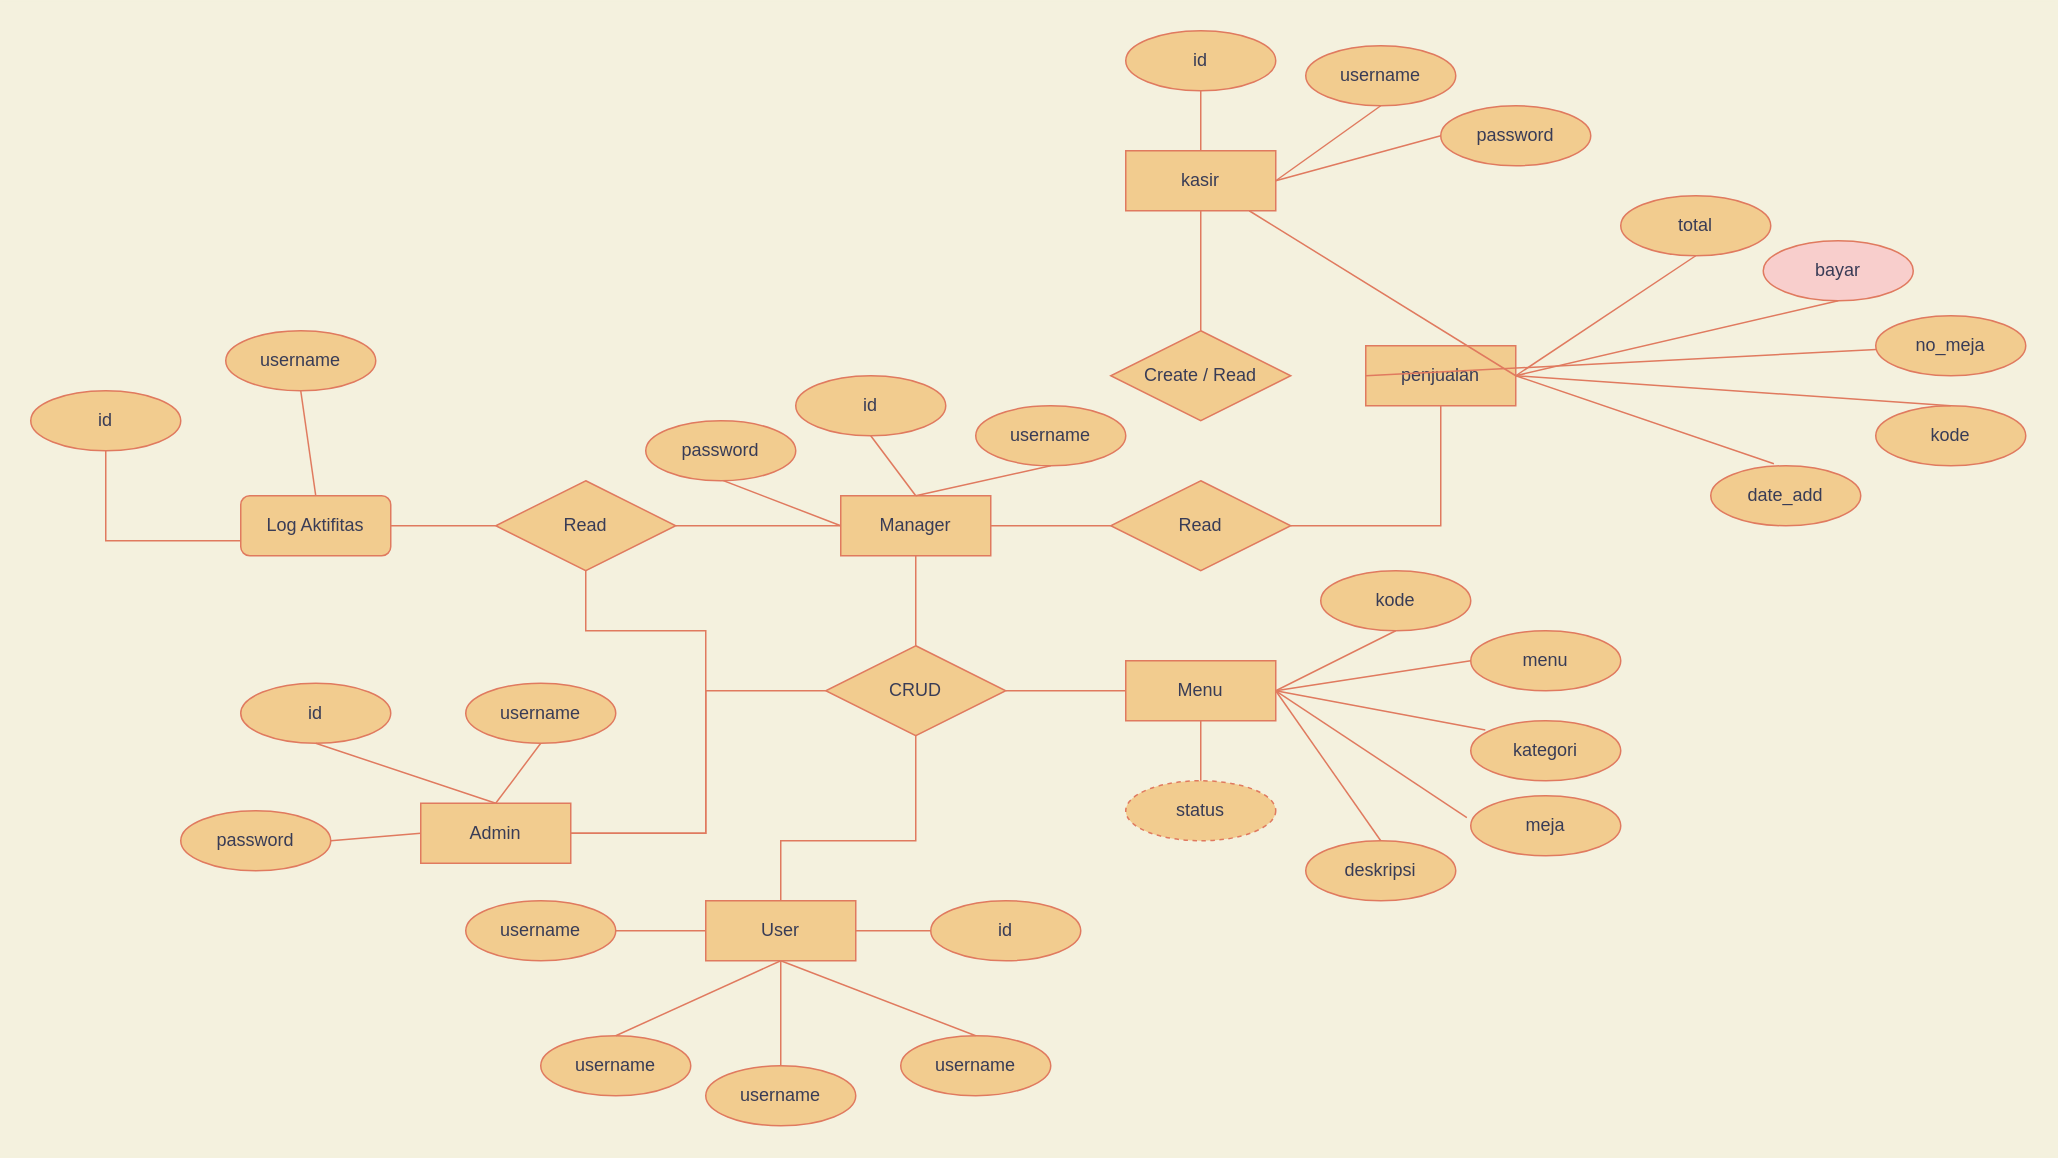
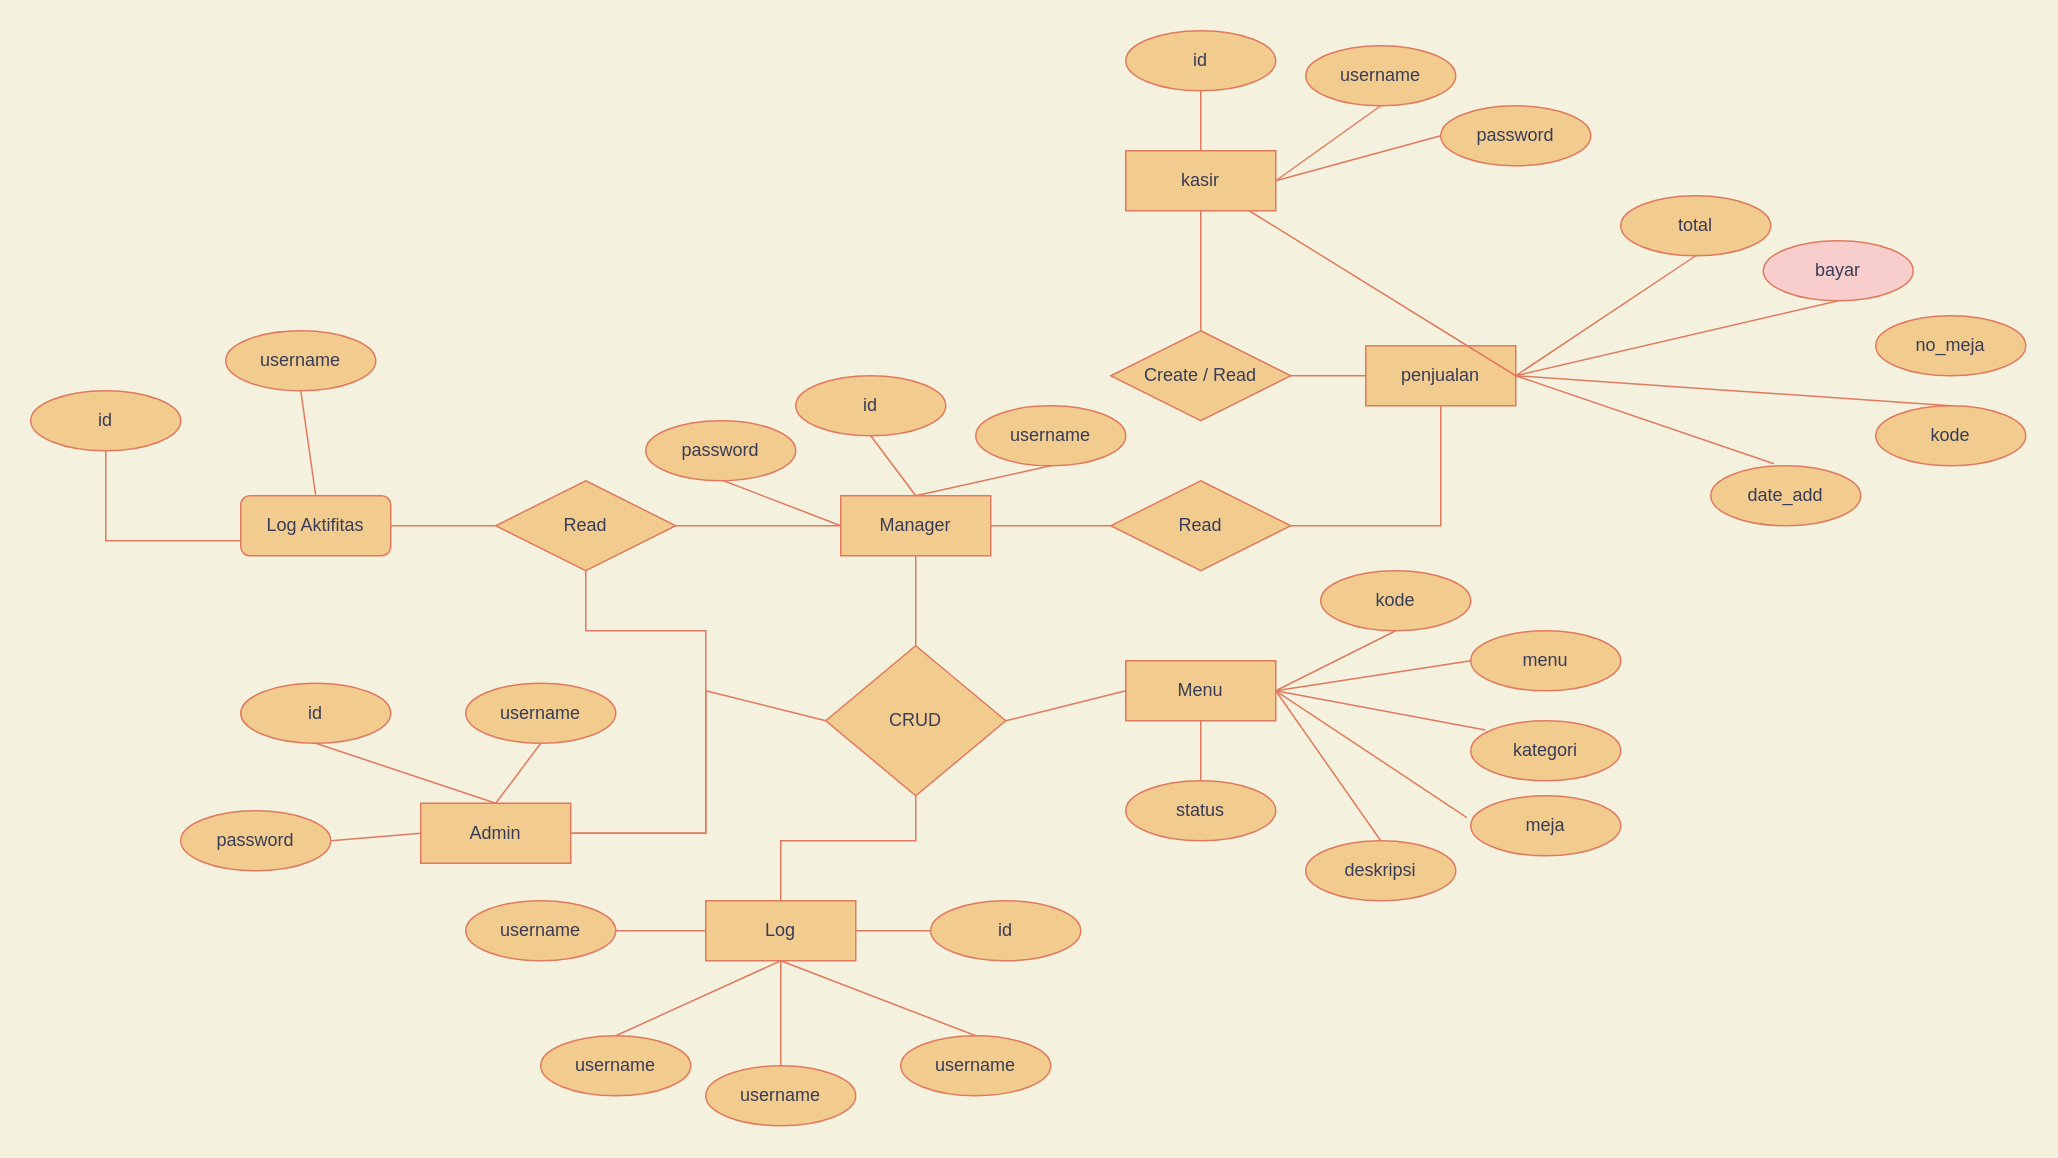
(1719, 358) -> (1329, 376)
(916, 691) -> (916, 721)
(1201, 811) -> (1201, 811)
(781, 931) -> (781, 931)
